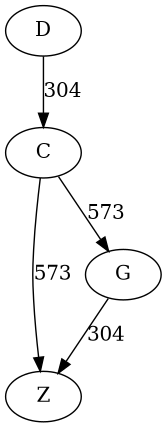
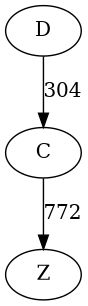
(53, 275) -> (63, 214)
(123, 275) -> none
